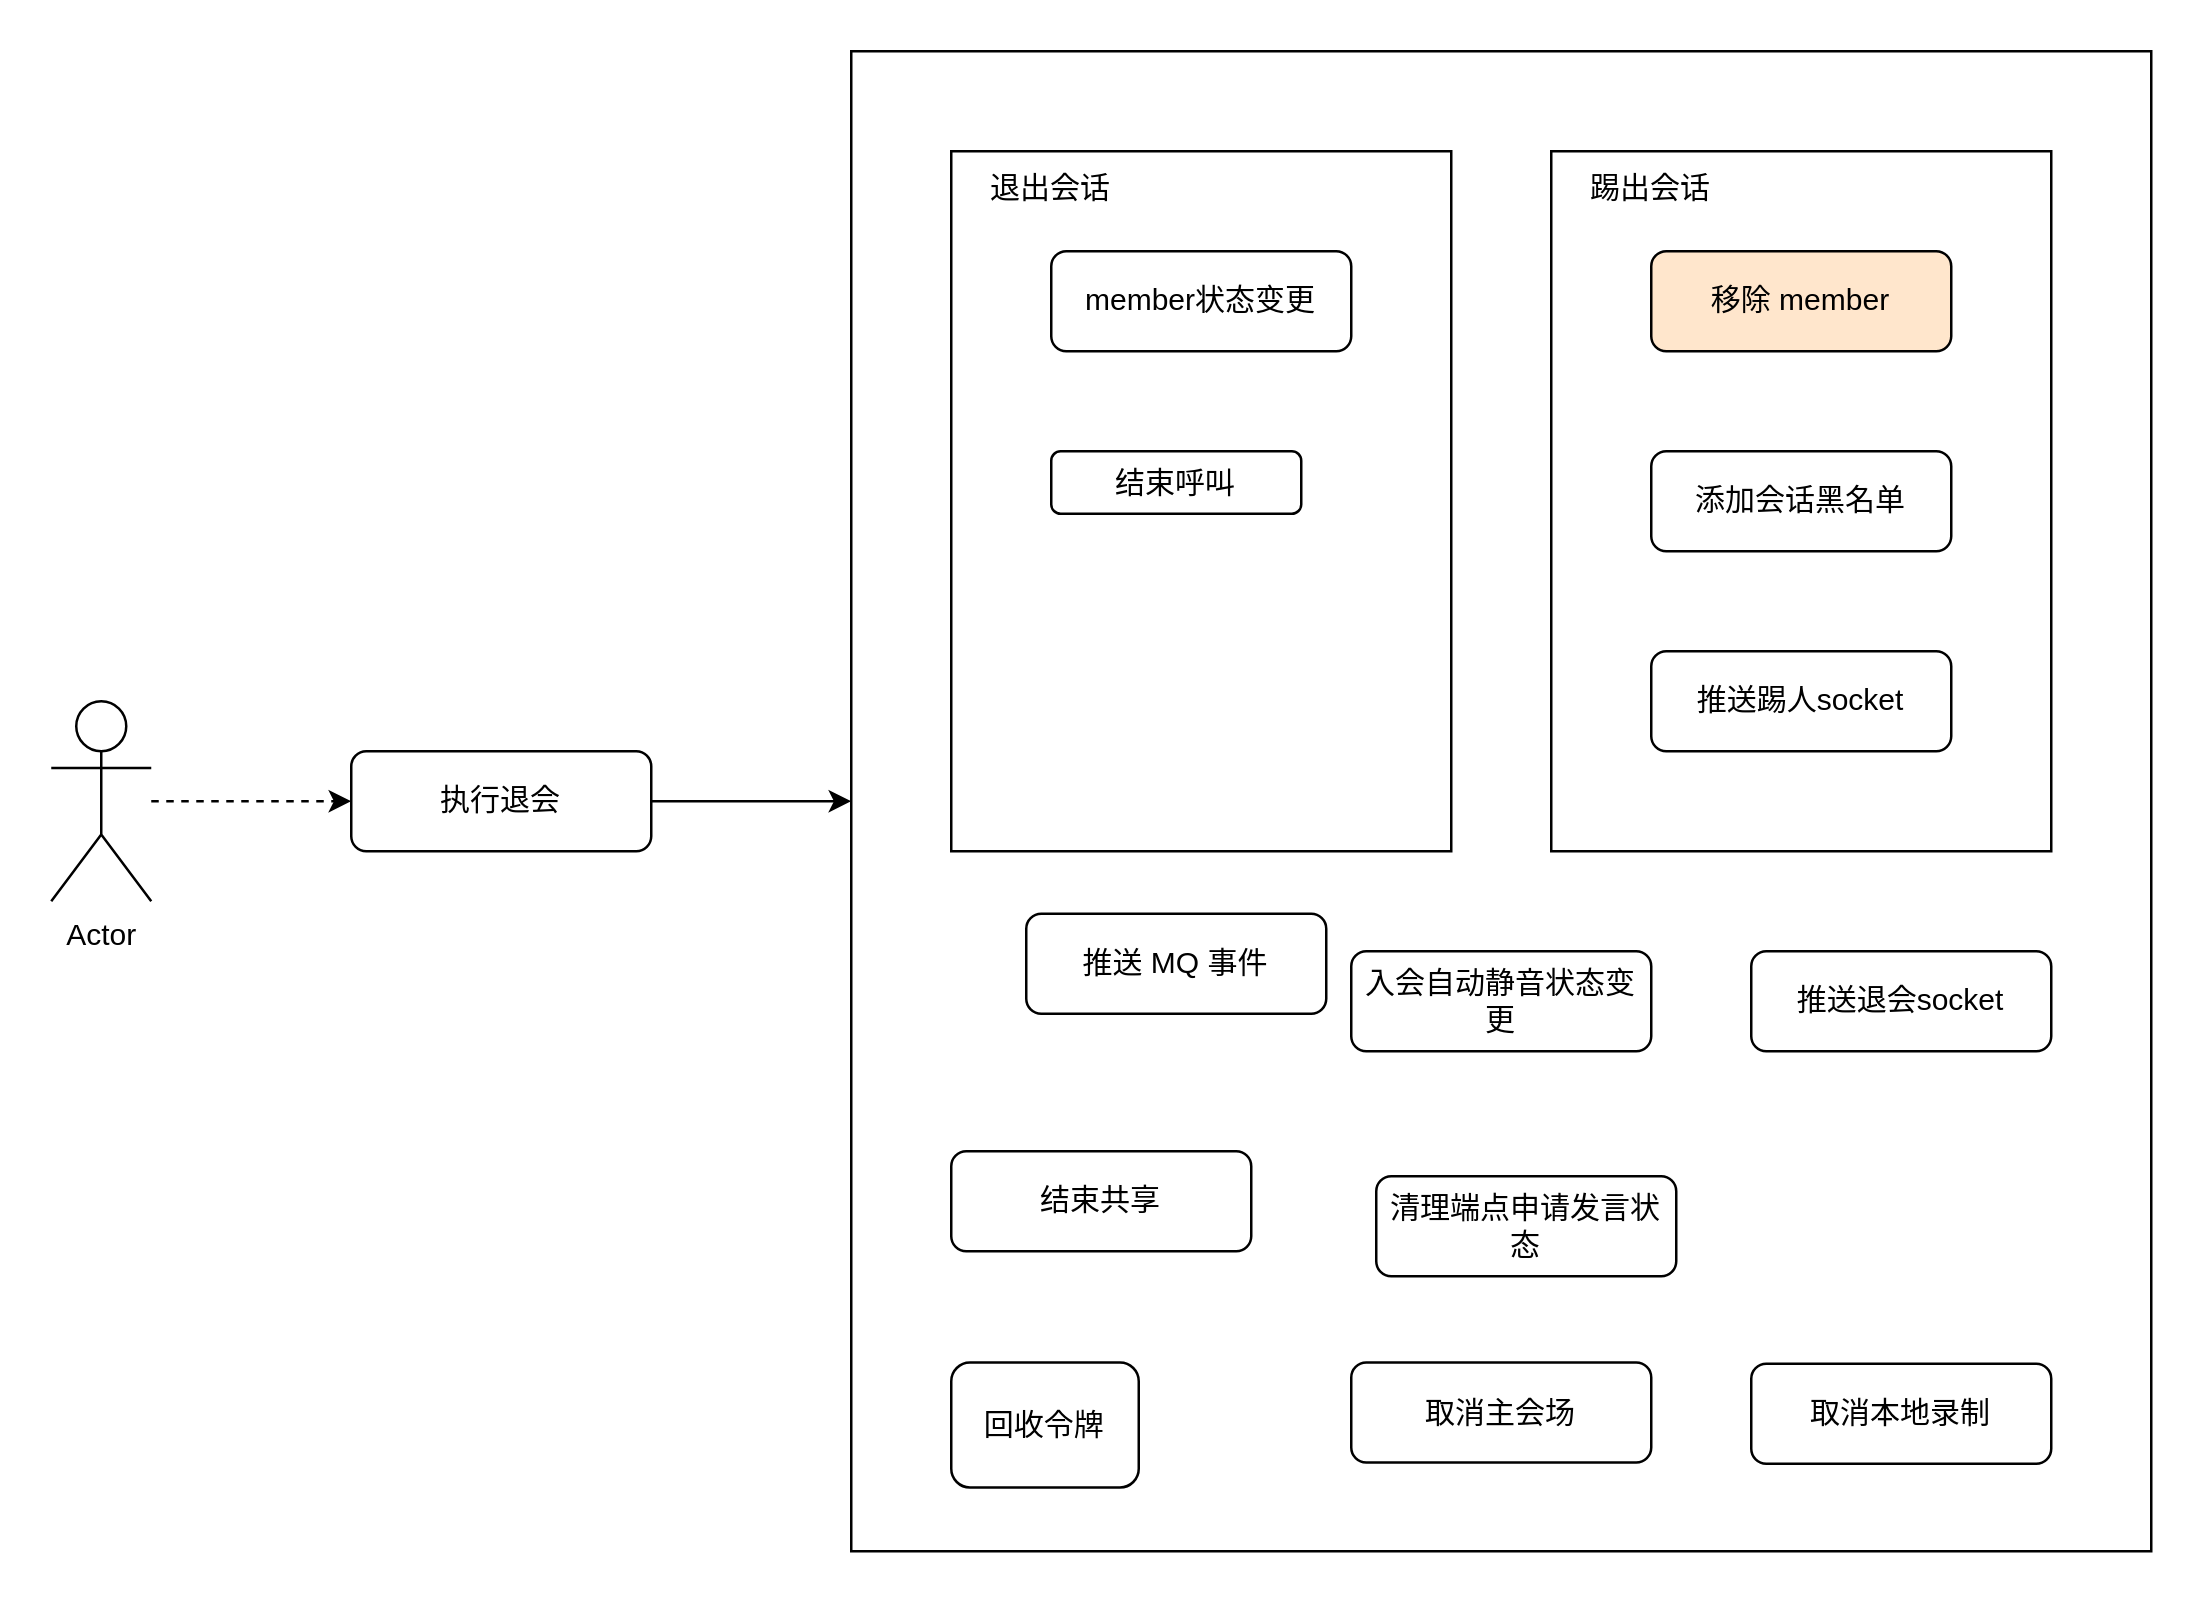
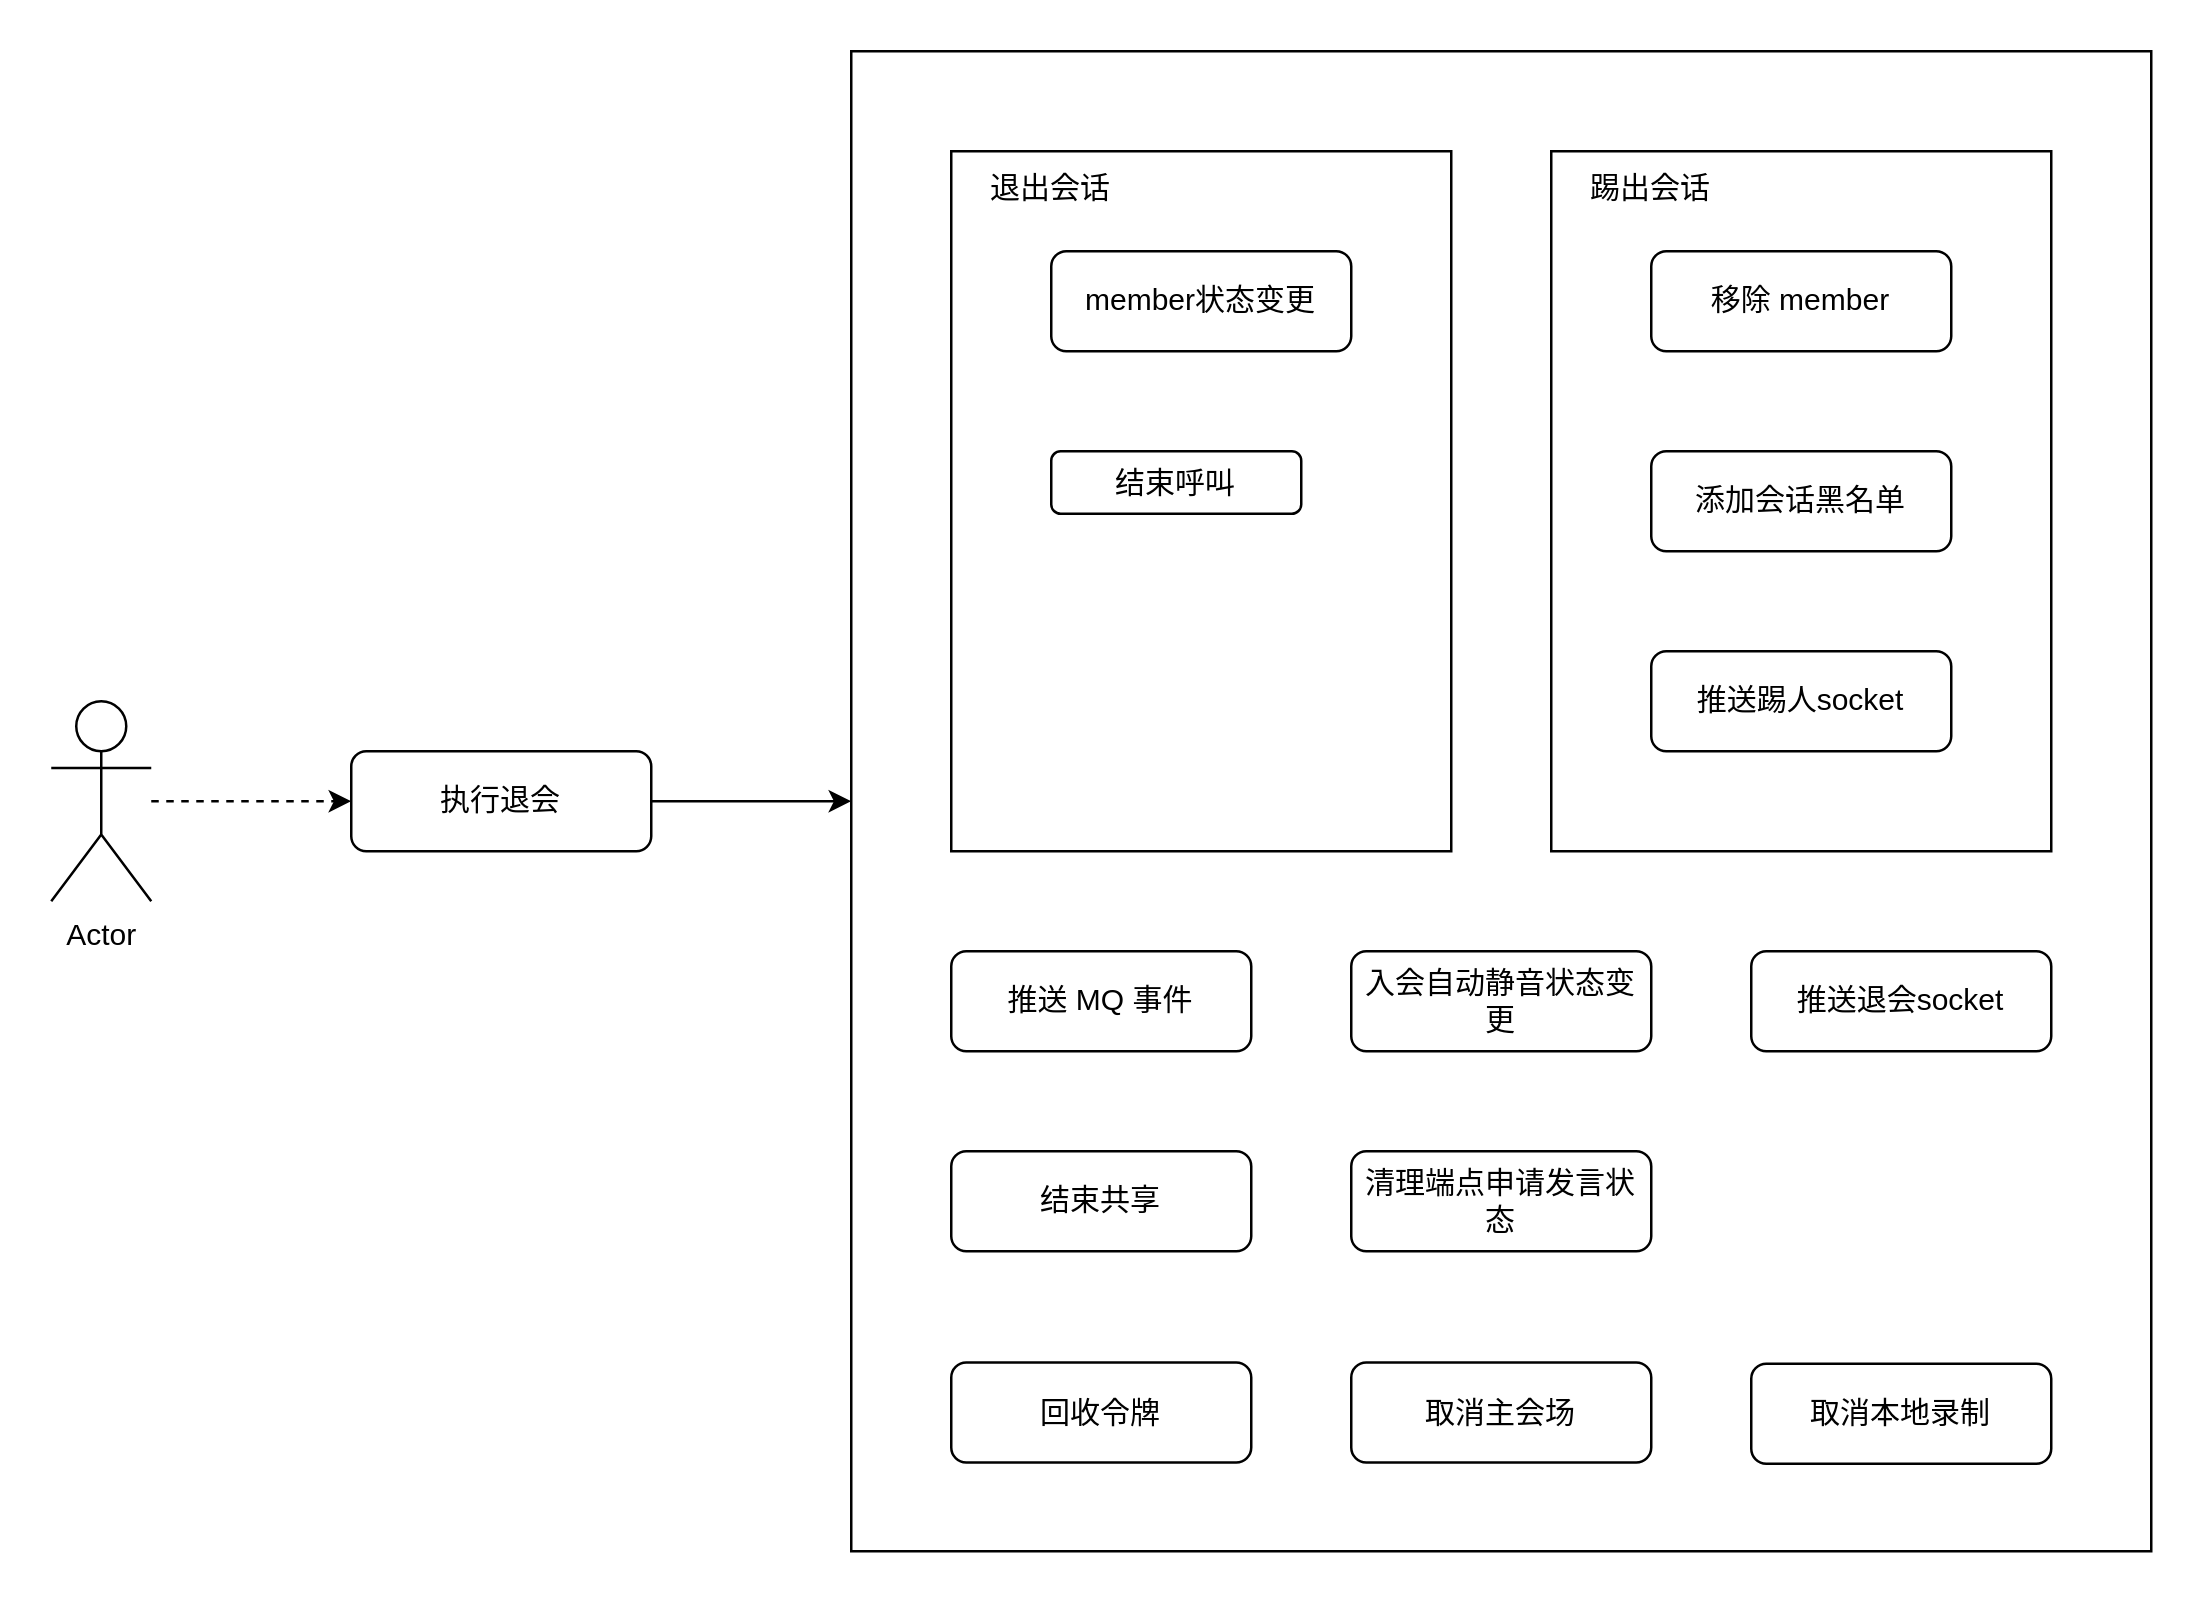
(1801, 301) -> (1801, 301)
(1176, 964) -> (1101, 1001)
(1526, 1226) -> (1501, 1201)
(1045, 1425) -> (1101, 1413)
